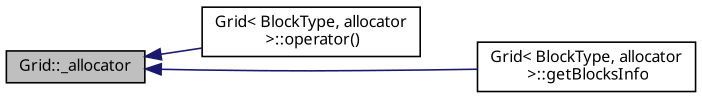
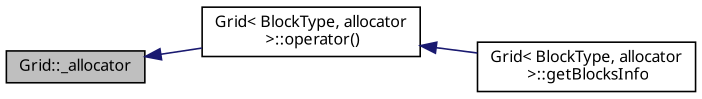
(319, 71) -> (457, 50)
